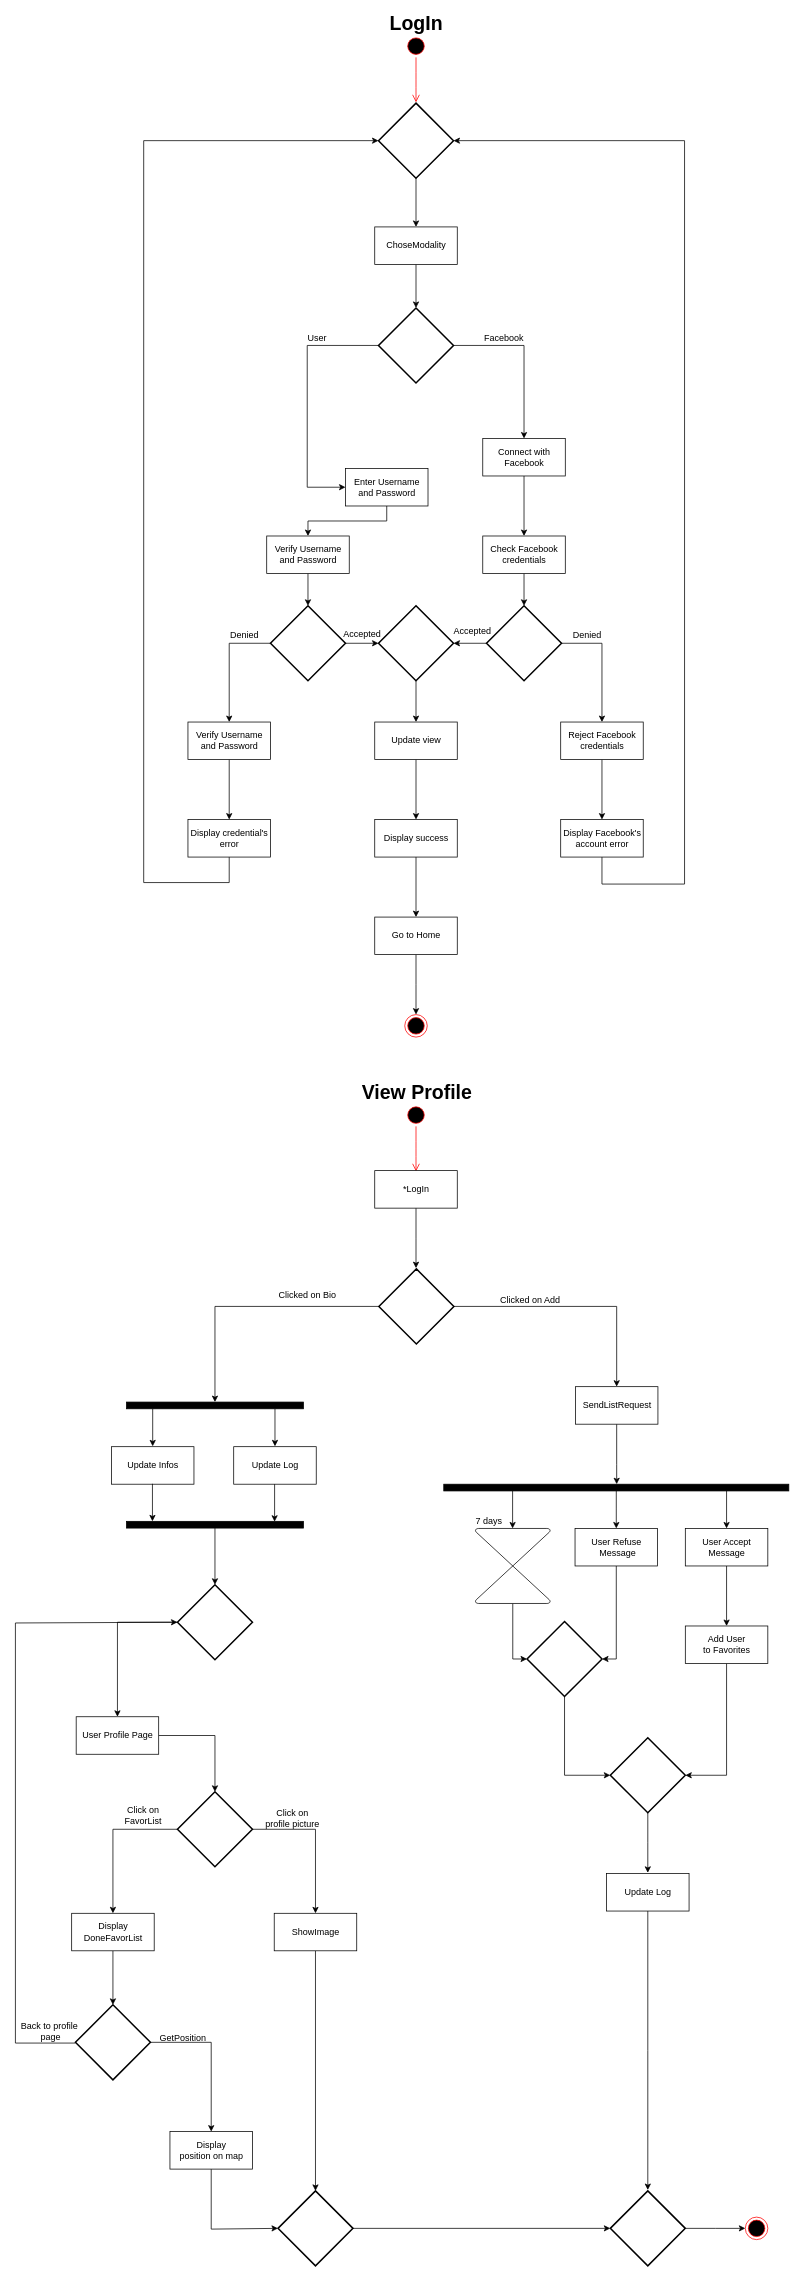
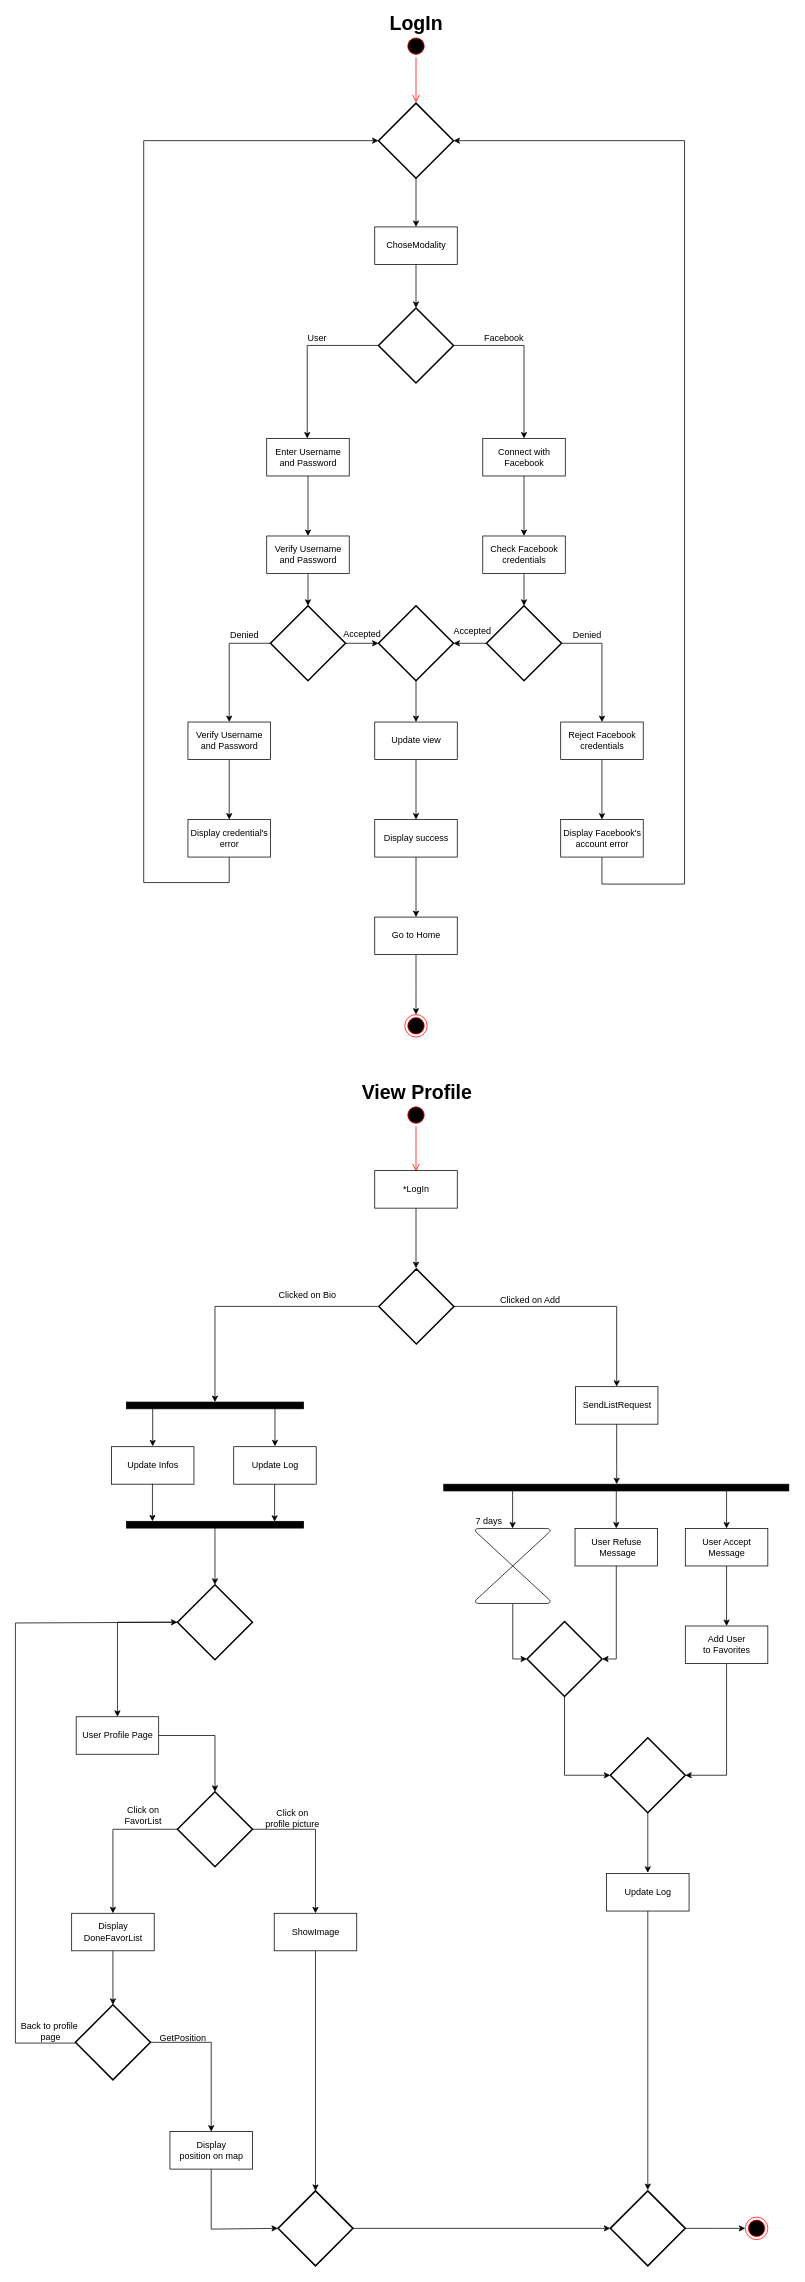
(387, 487) -> (308, 457)
